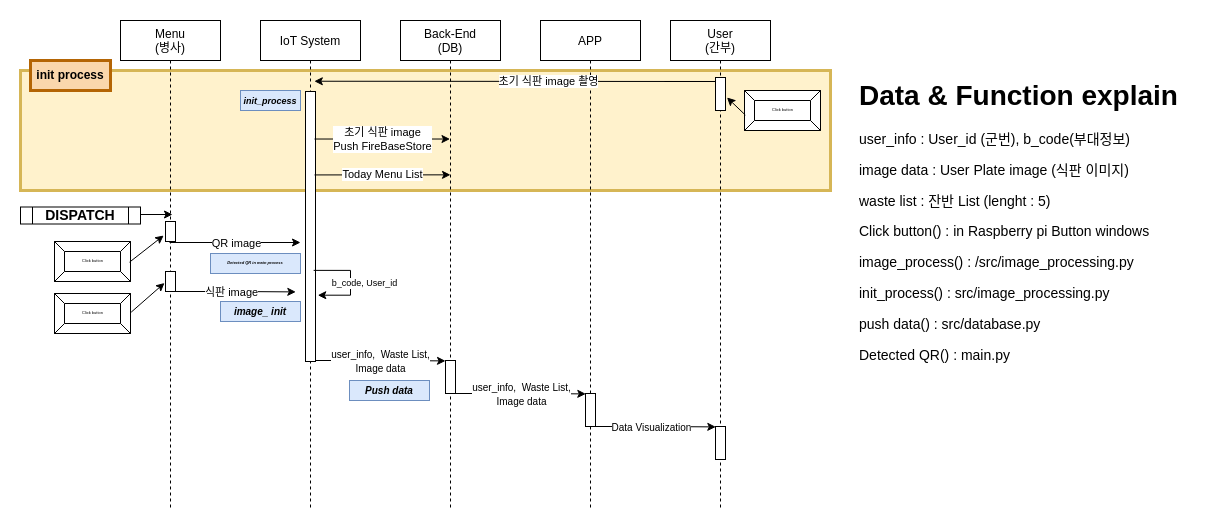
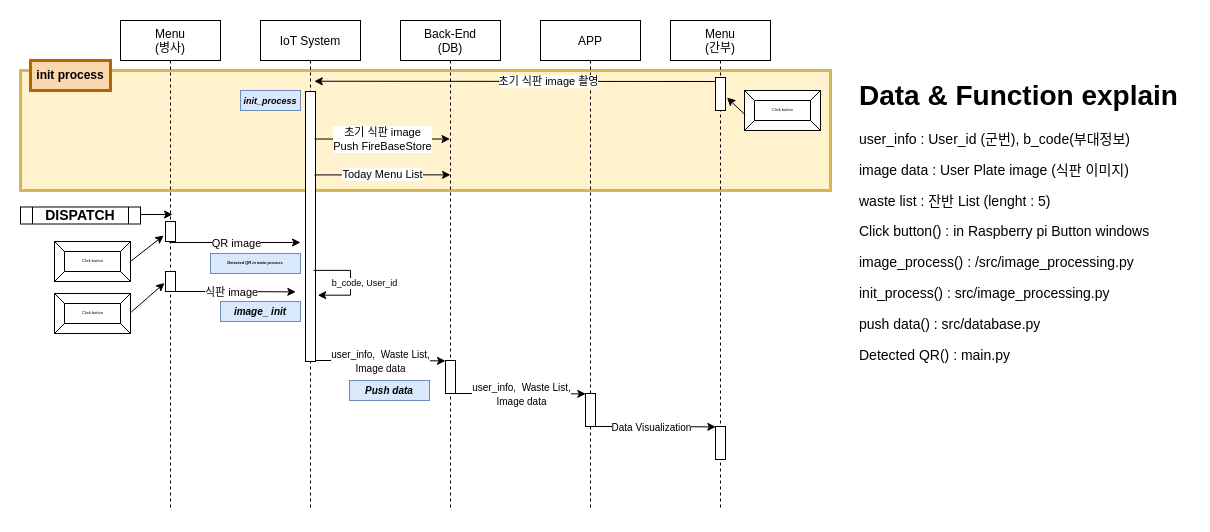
(720, 34) -> (720, 34)
